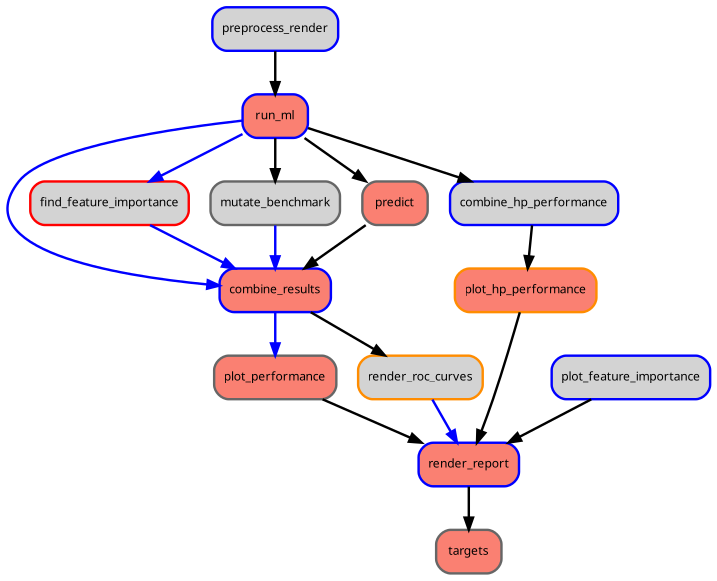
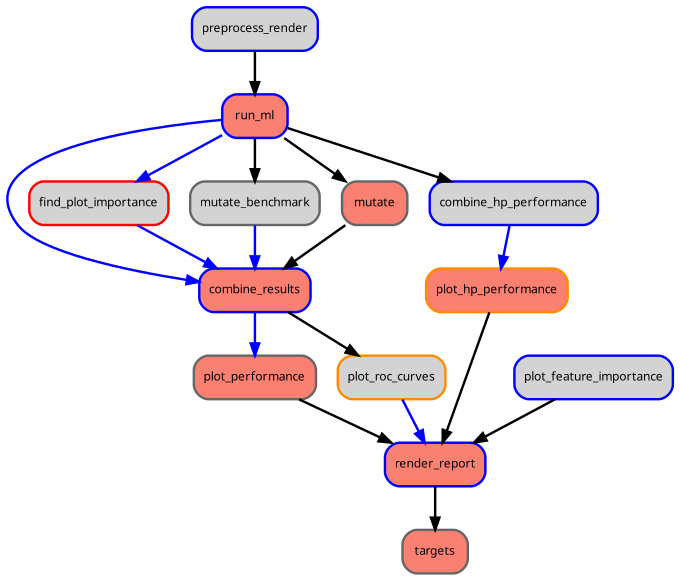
(110, 203) -> (99, 203)
(395, 203) -> (375, 203)
(530, 241) -> (507, 241)
(420, 377) -> (392, 377)
